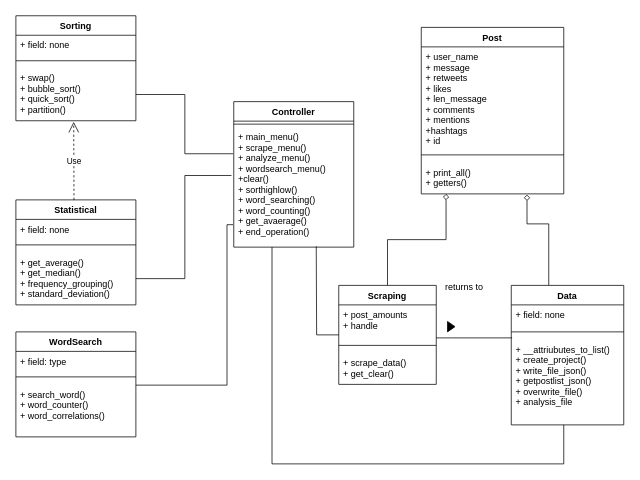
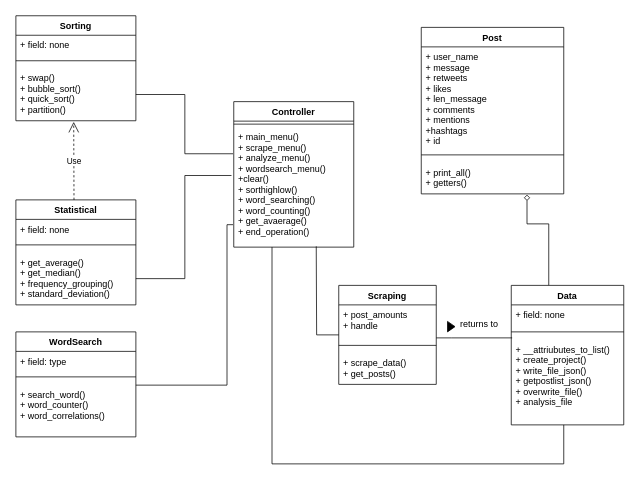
(414, 240) -> none
(464, 287) -> (479, 324)
(379, 363) -> (379, 363)
